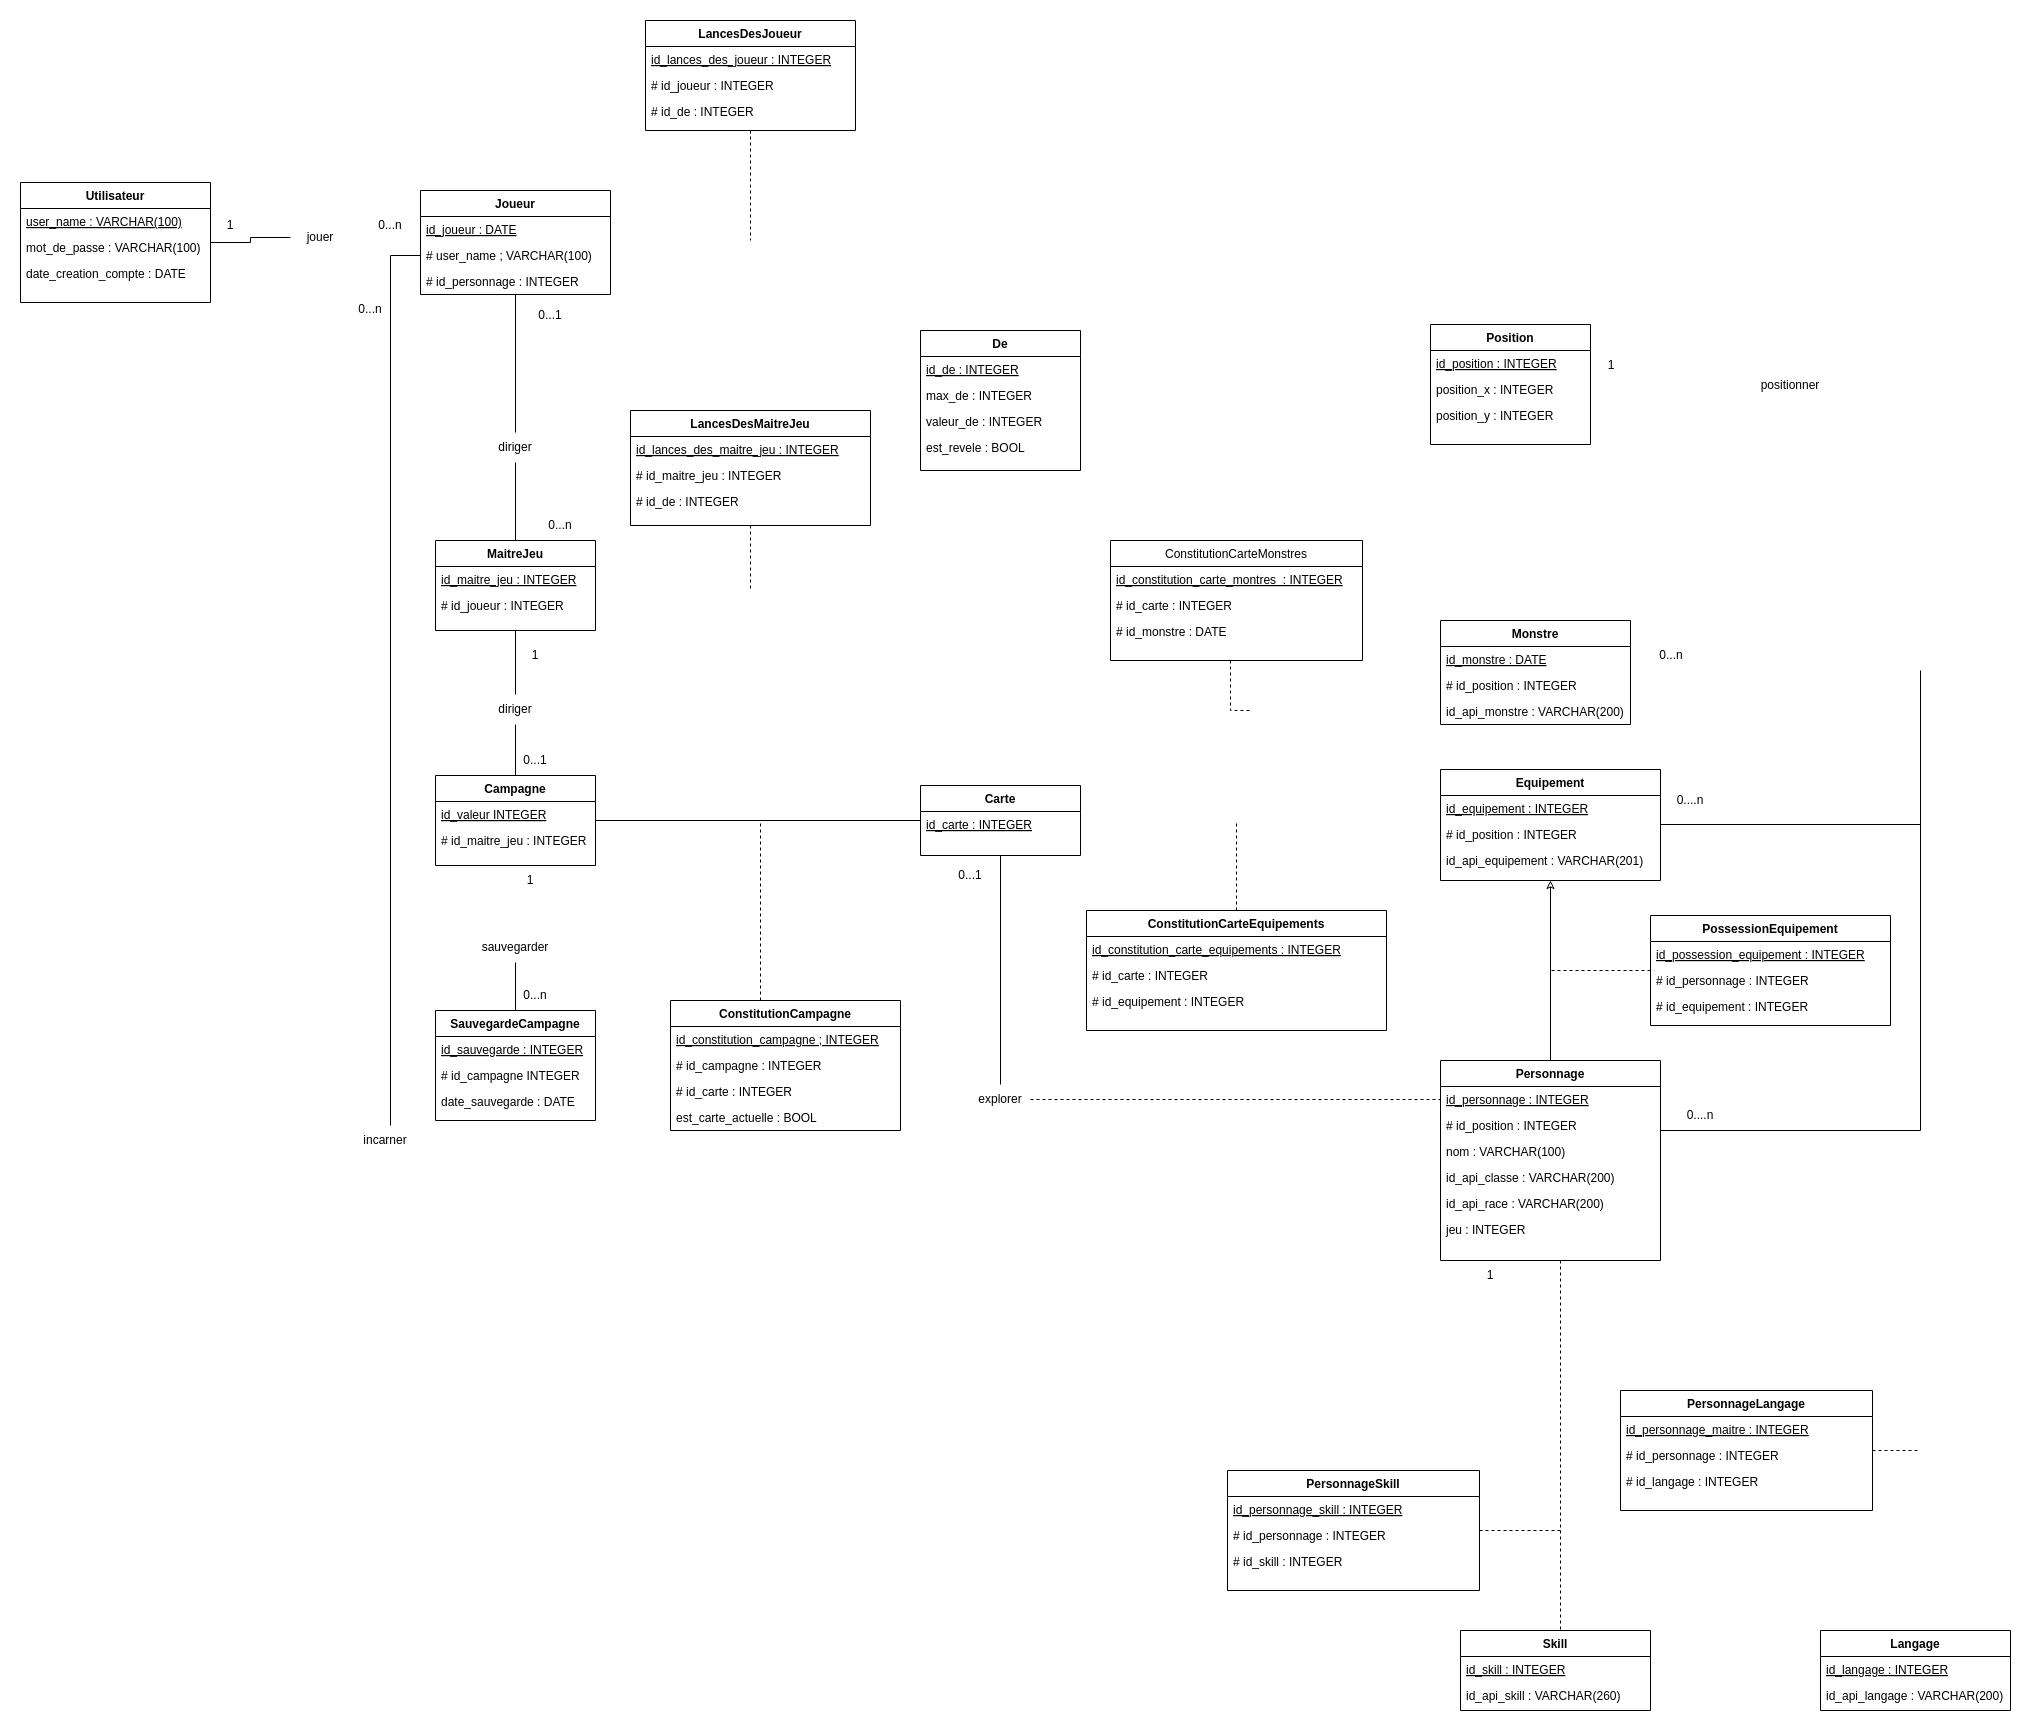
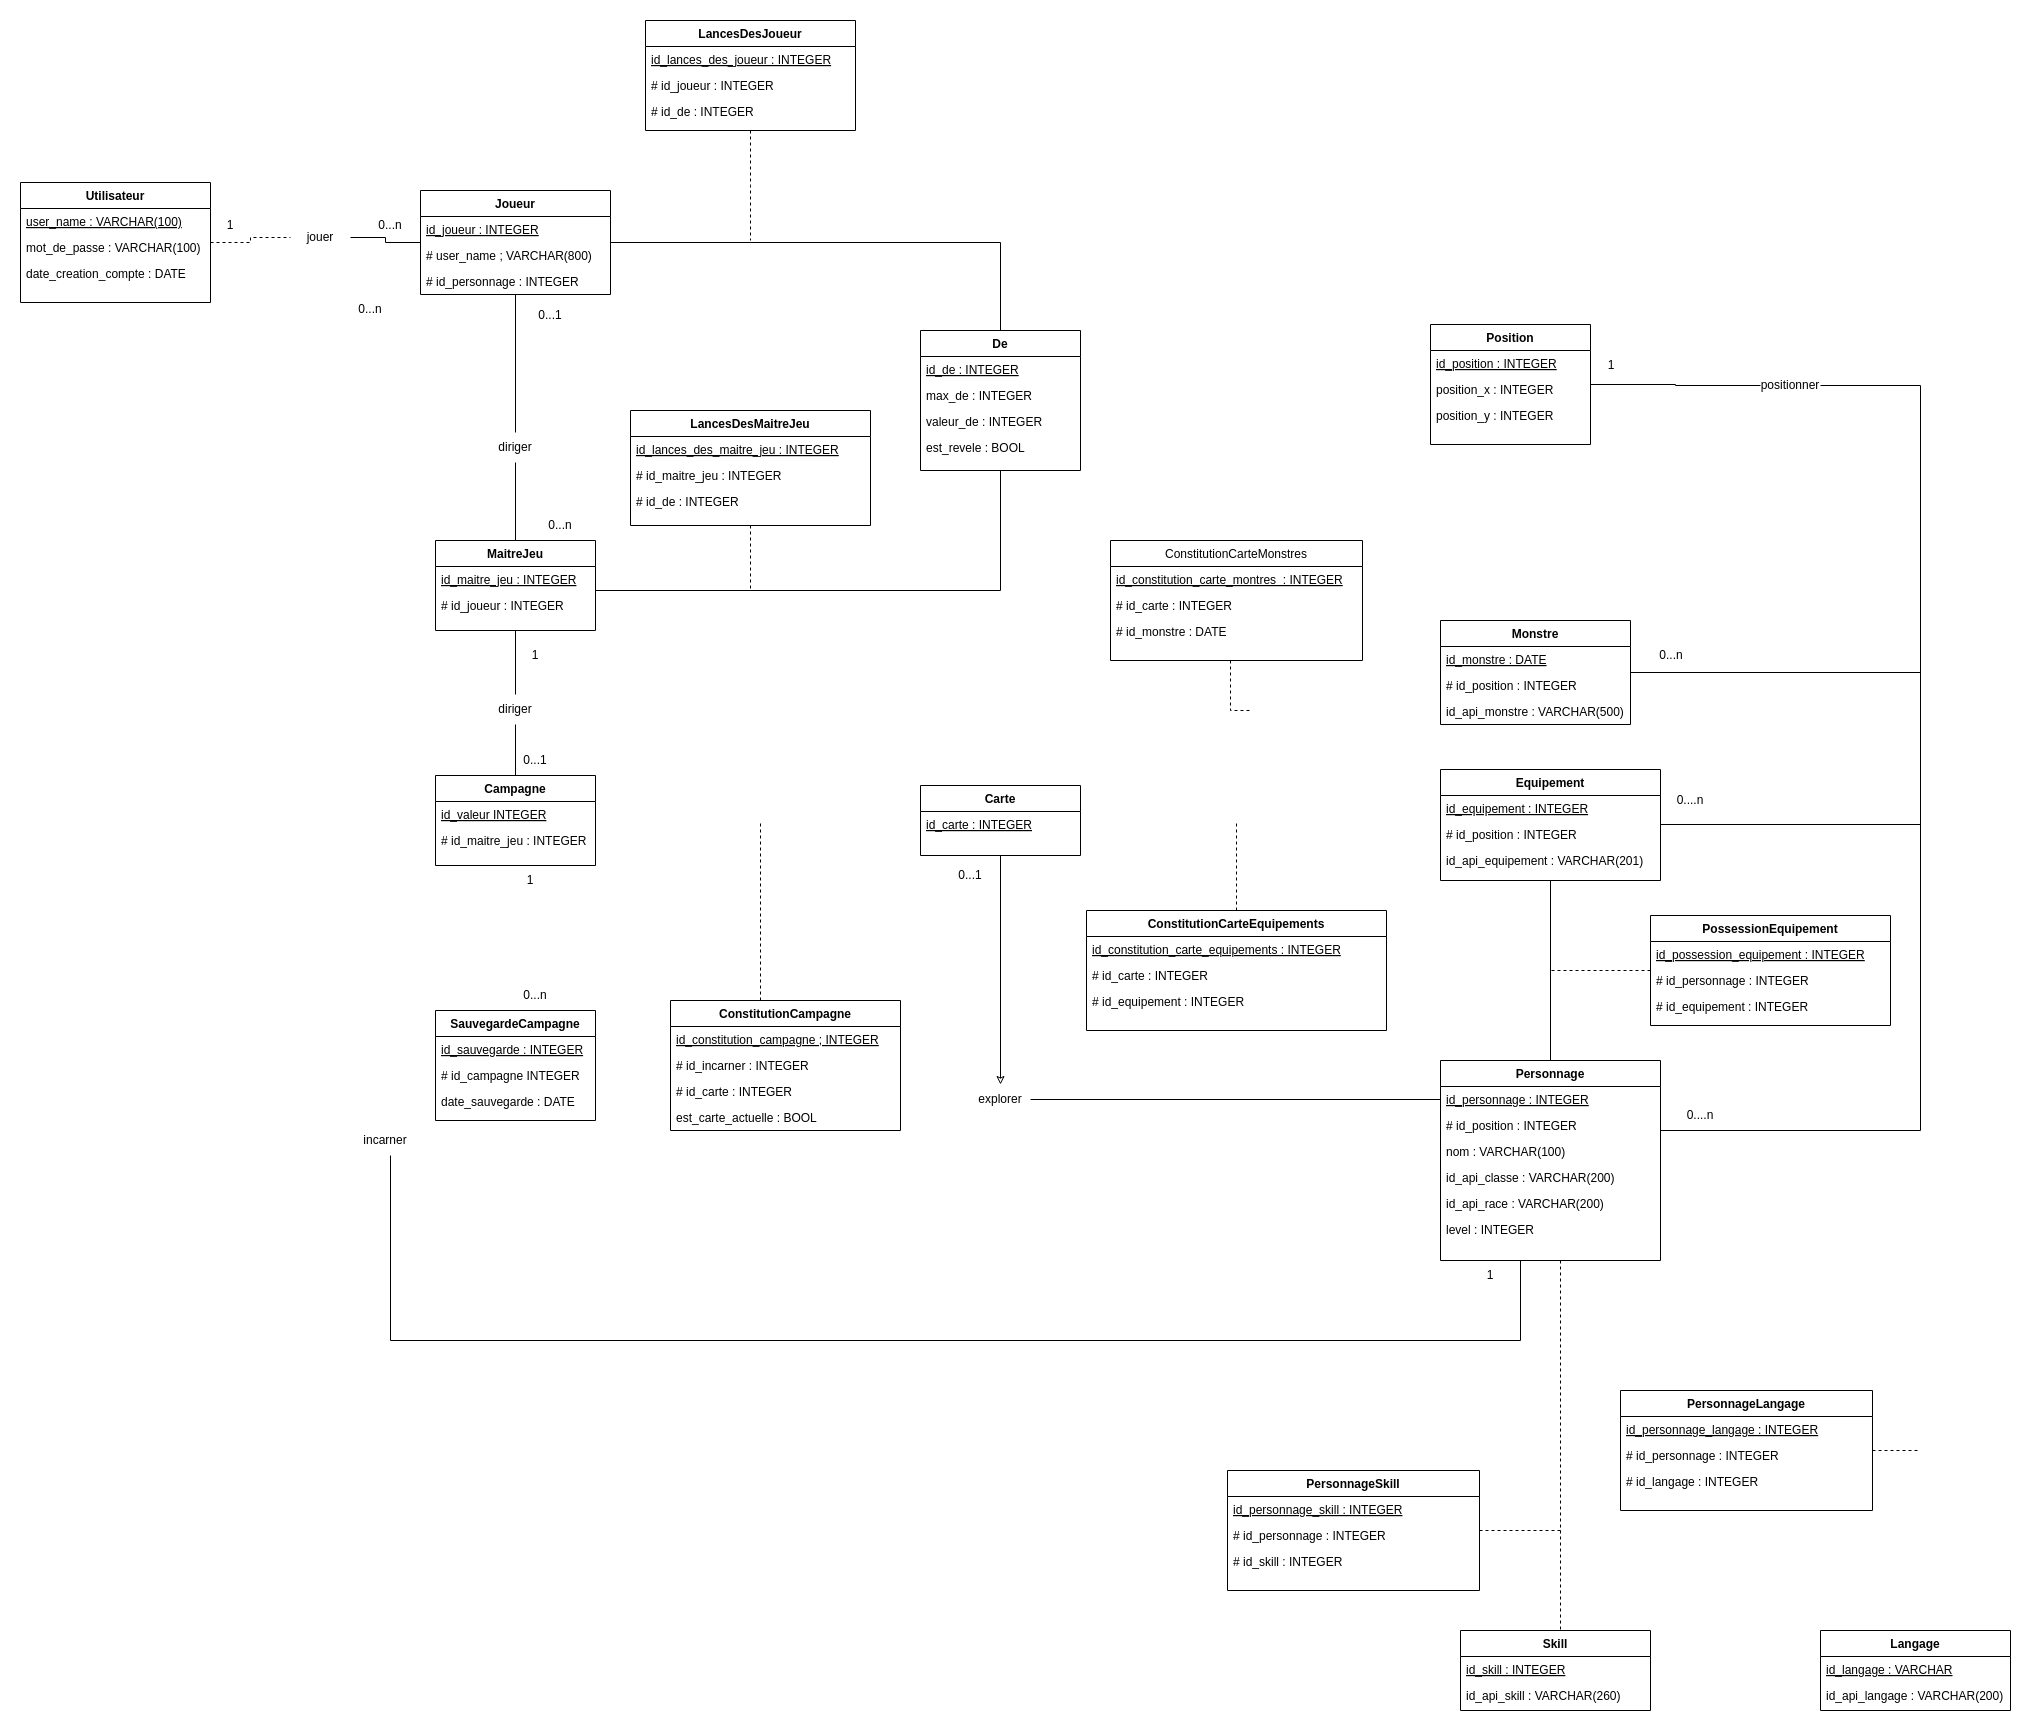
(474, 230) -> (484, 230)
none -> (386, 239)
(251, 240) -> (251, 240)
none -> (850, 243)
(507, 256) -> (507, 256)
none -> (1676, 386)
none -> (859, 591)
none -> (1921, 624)
(391, 677) -> none
(1536, 712) -> (1536, 712)
(758, 821) -> none
(1551, 888) -> (1551, 886)
(516, 948) -> none
(516, 987) -> none
(745, 1066) -> (744, 1066)
(1001, 1079) -> (1001, 1076)
(1235, 1100) -> (1235, 1100)
(1485, 1230) -> (1489, 1230)
none -> (903, 1341)
(1719, 1430) -> (1722, 1430)
(1885, 1670) -> (1885, 1670)
